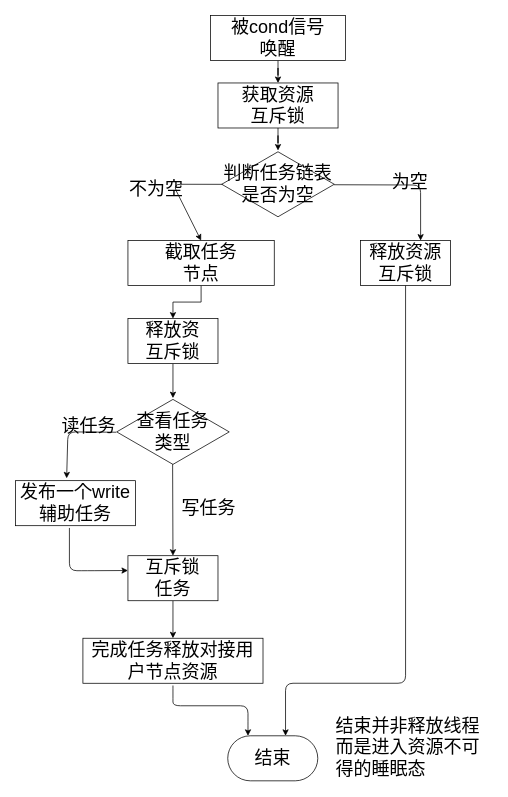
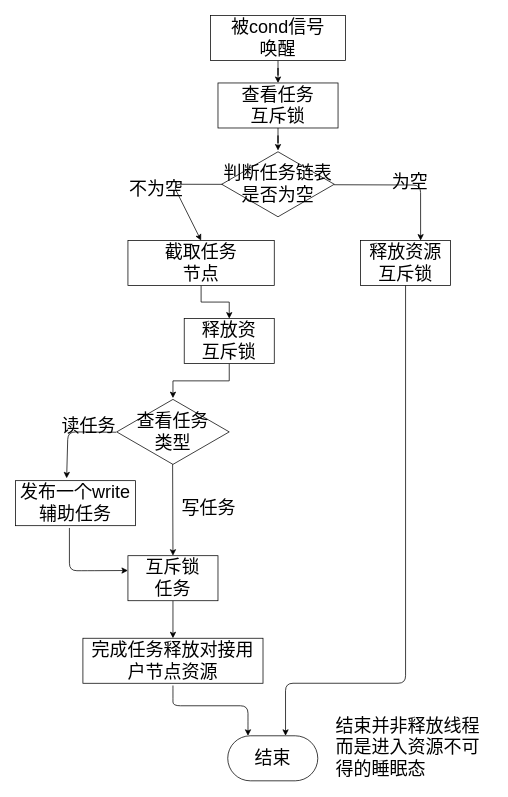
(278, 105) -> (278, 105)
(173, 341) -> (229, 341)
